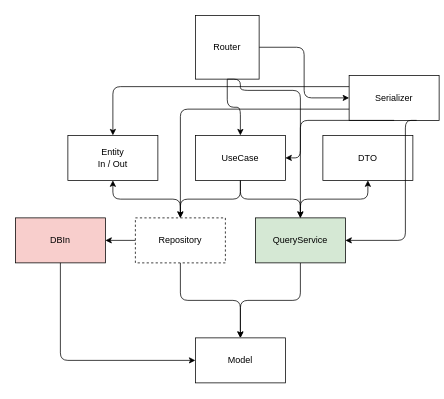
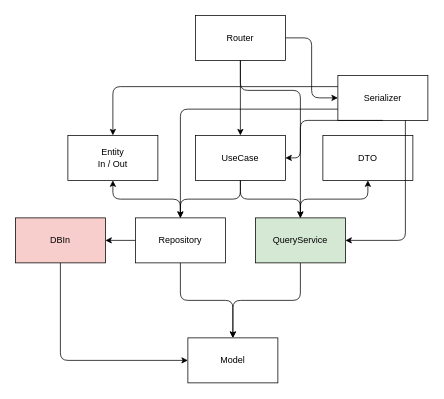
(227, 47) -> (240, 38)
(394, 98) -> (383, 98)
(180, 240) -> (180, 240)
(240, 360) -> (233, 360)
